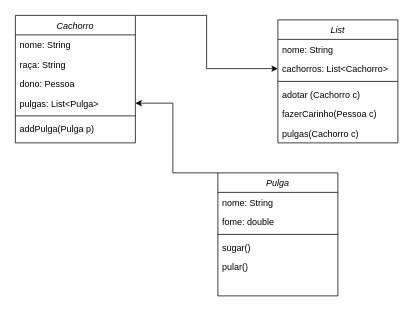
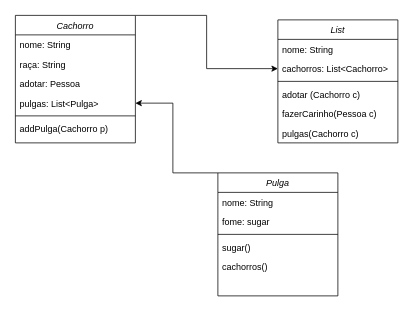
(47, 84) -> (52, 84)
(59, 129) -> (68, 129)
(249, 222) -> (247, 222)
(238, 267) -> (250, 267)
